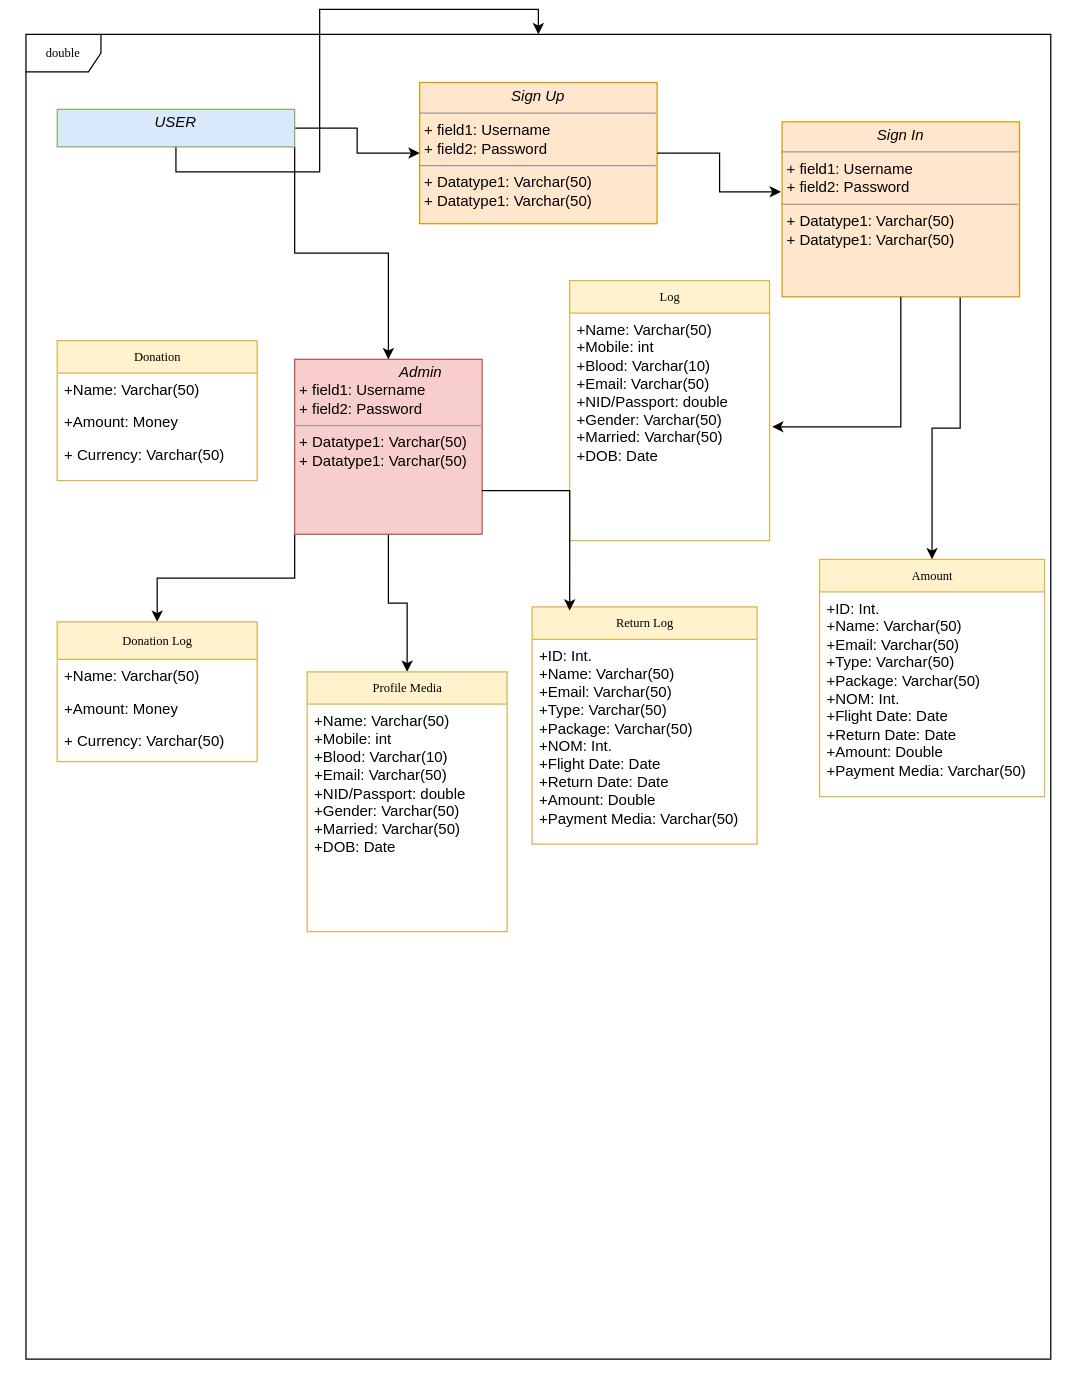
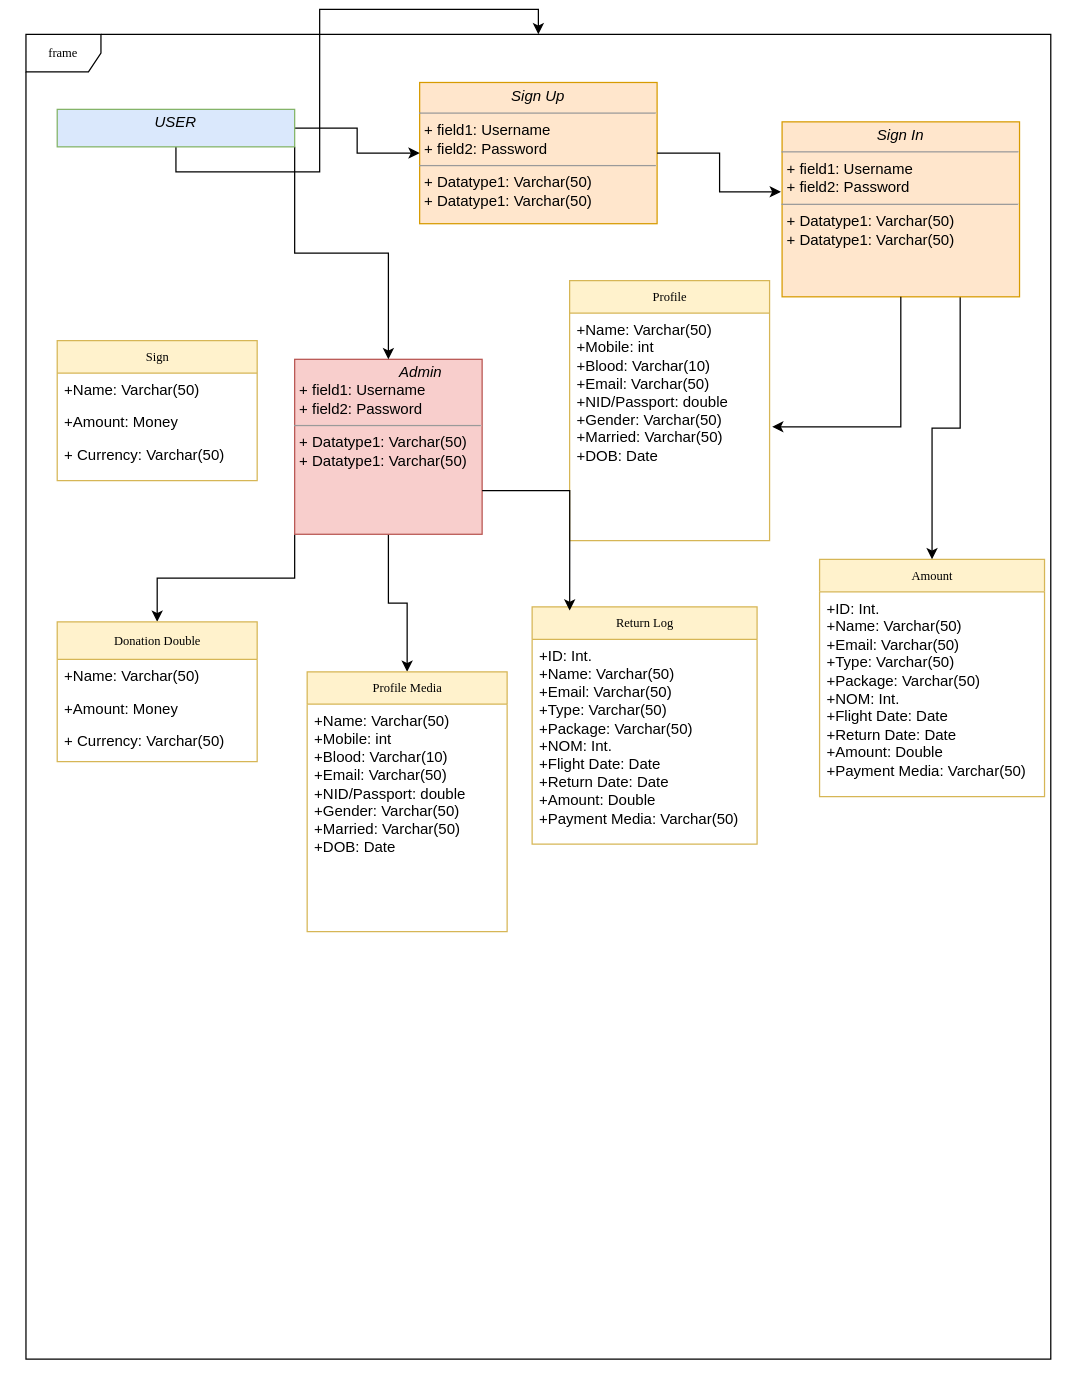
(63, 53) -> (63, 53)
(670, 297) -> (670, 297)
(158, 357) -> (158, 357)
(158, 641) -> (158, 641)
